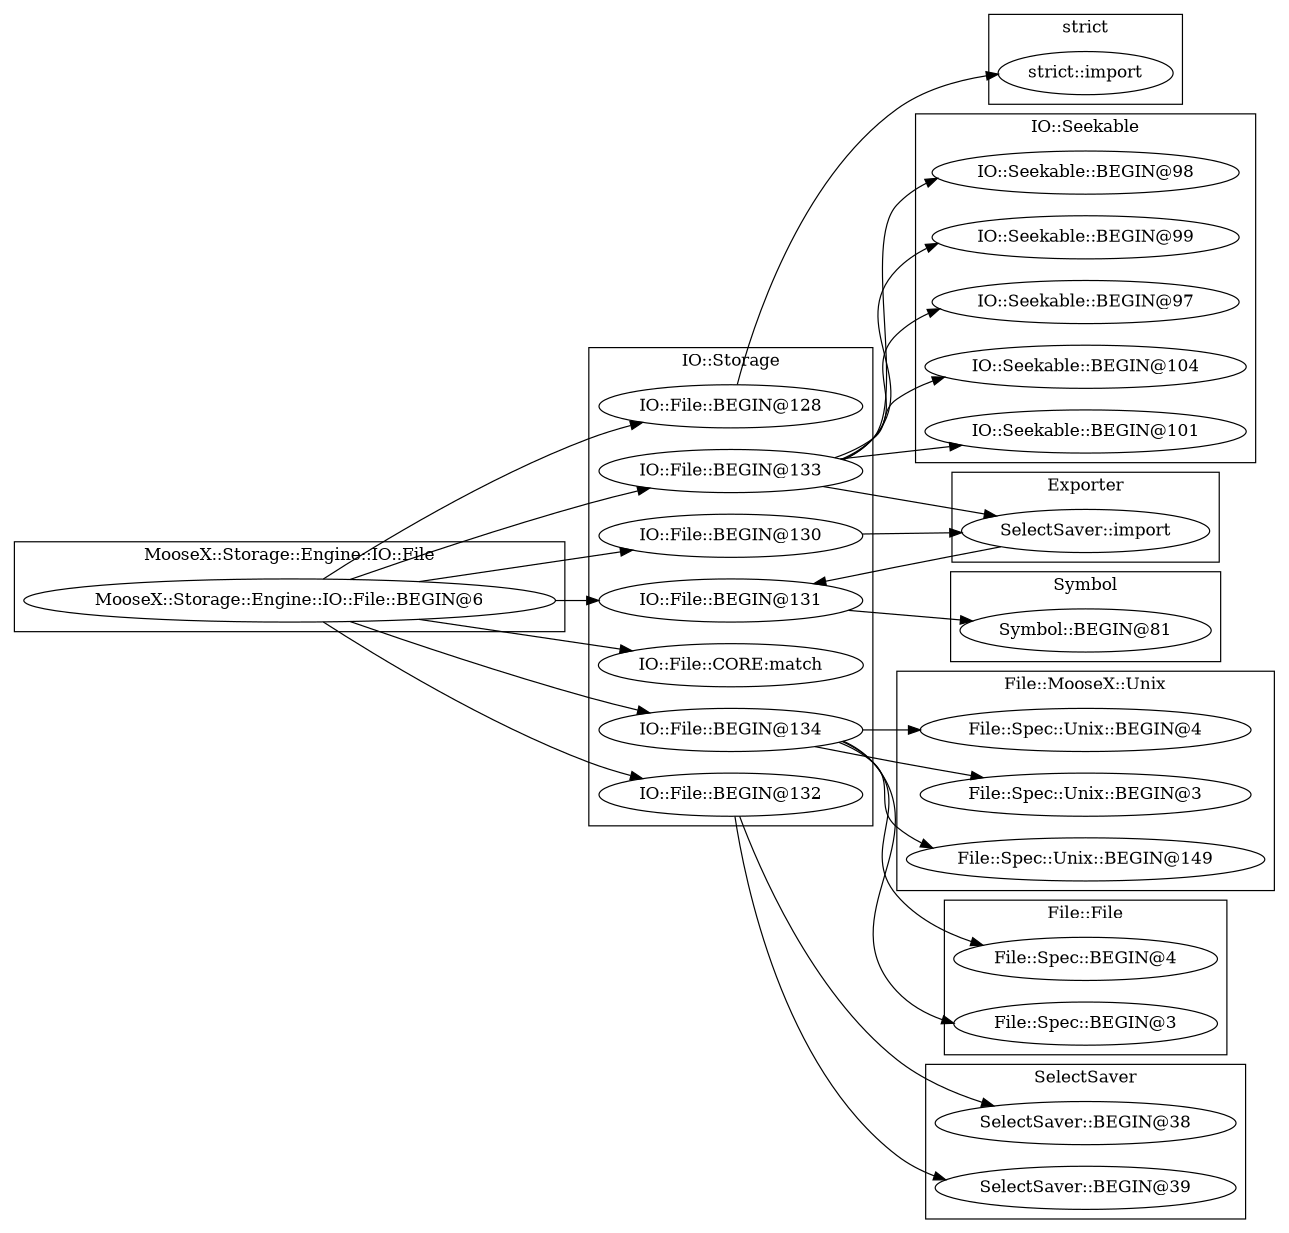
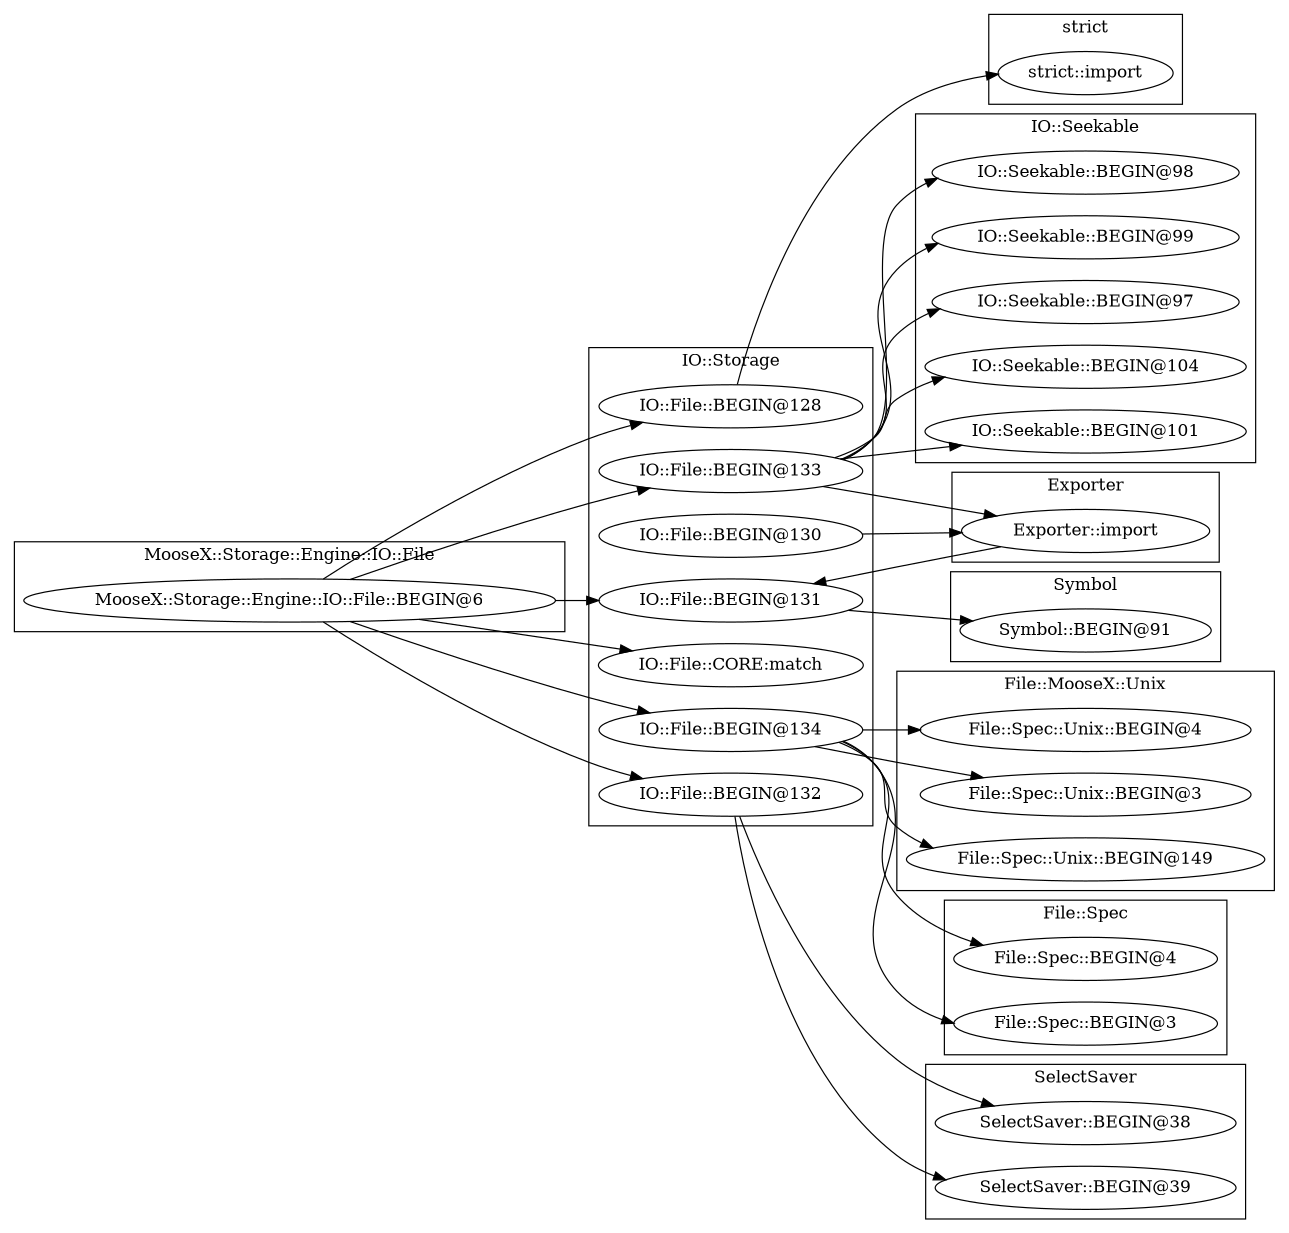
(1086, 531) -> (1086, 531)
(520, 567) -> none
(1086, 630) -> (1086, 630)
(1086, 914) -> (1086, 914)
